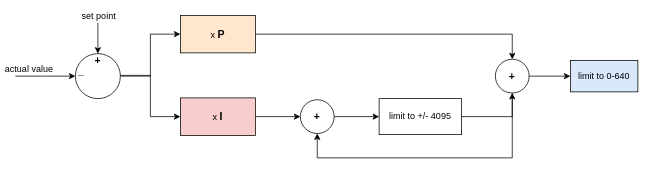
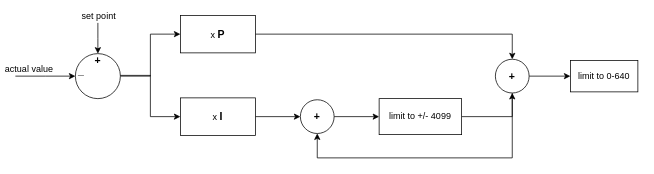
(218, 34) -> (218, 34)
(604, 76) -> (604, 76)
(218, 117) -> (218, 117)
(420, 117) -> (420, 117)
